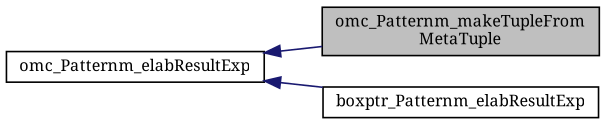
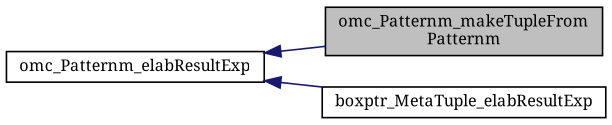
(461, 31) -> (464, 31)
(461, 102) -> (464, 102)
